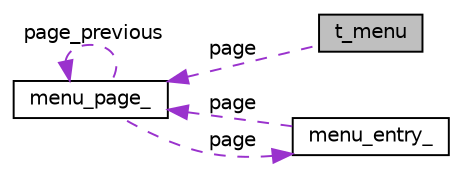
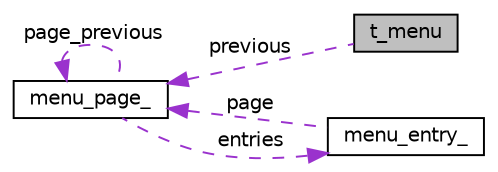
(230, 50) -> (248, 48)
(230, 141) -> (248, 141)
